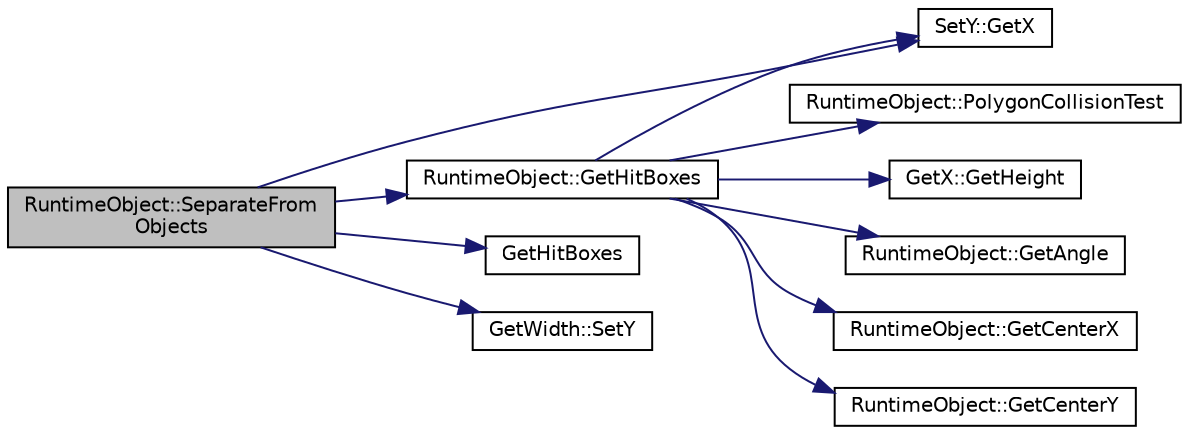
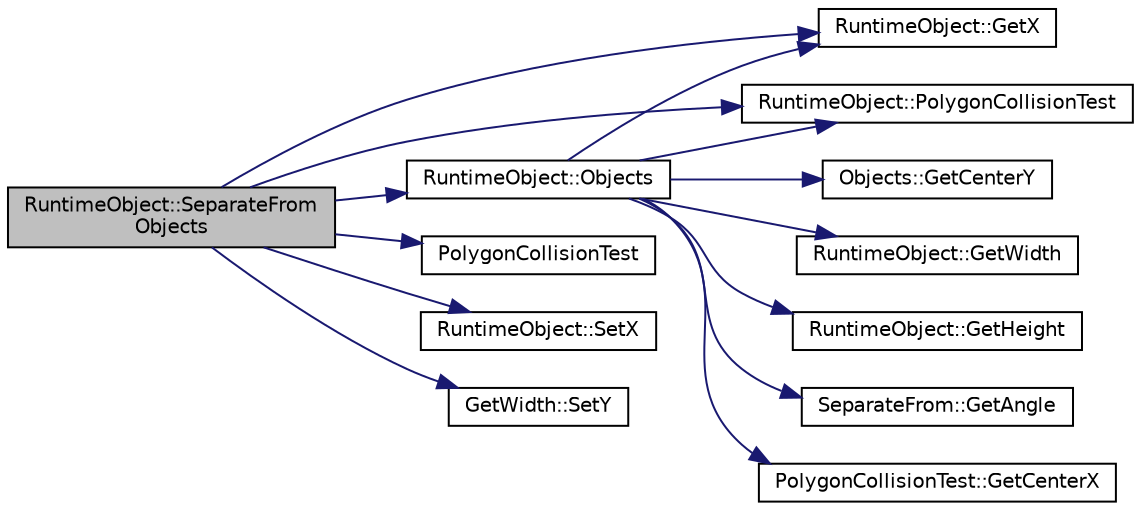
(985, 28) -> (937, 28)
none -> (482, 129)
(562, 180) -> (538, 180)
(985, 180) -> (937, 331)
(562, 255) -> (538, 255)
none -> (937, 255)
(985, 255) -> (937, 407)
none -> (538, 331)
(985, 331) -> (937, 483)
(985, 407) -> (937, 180)
